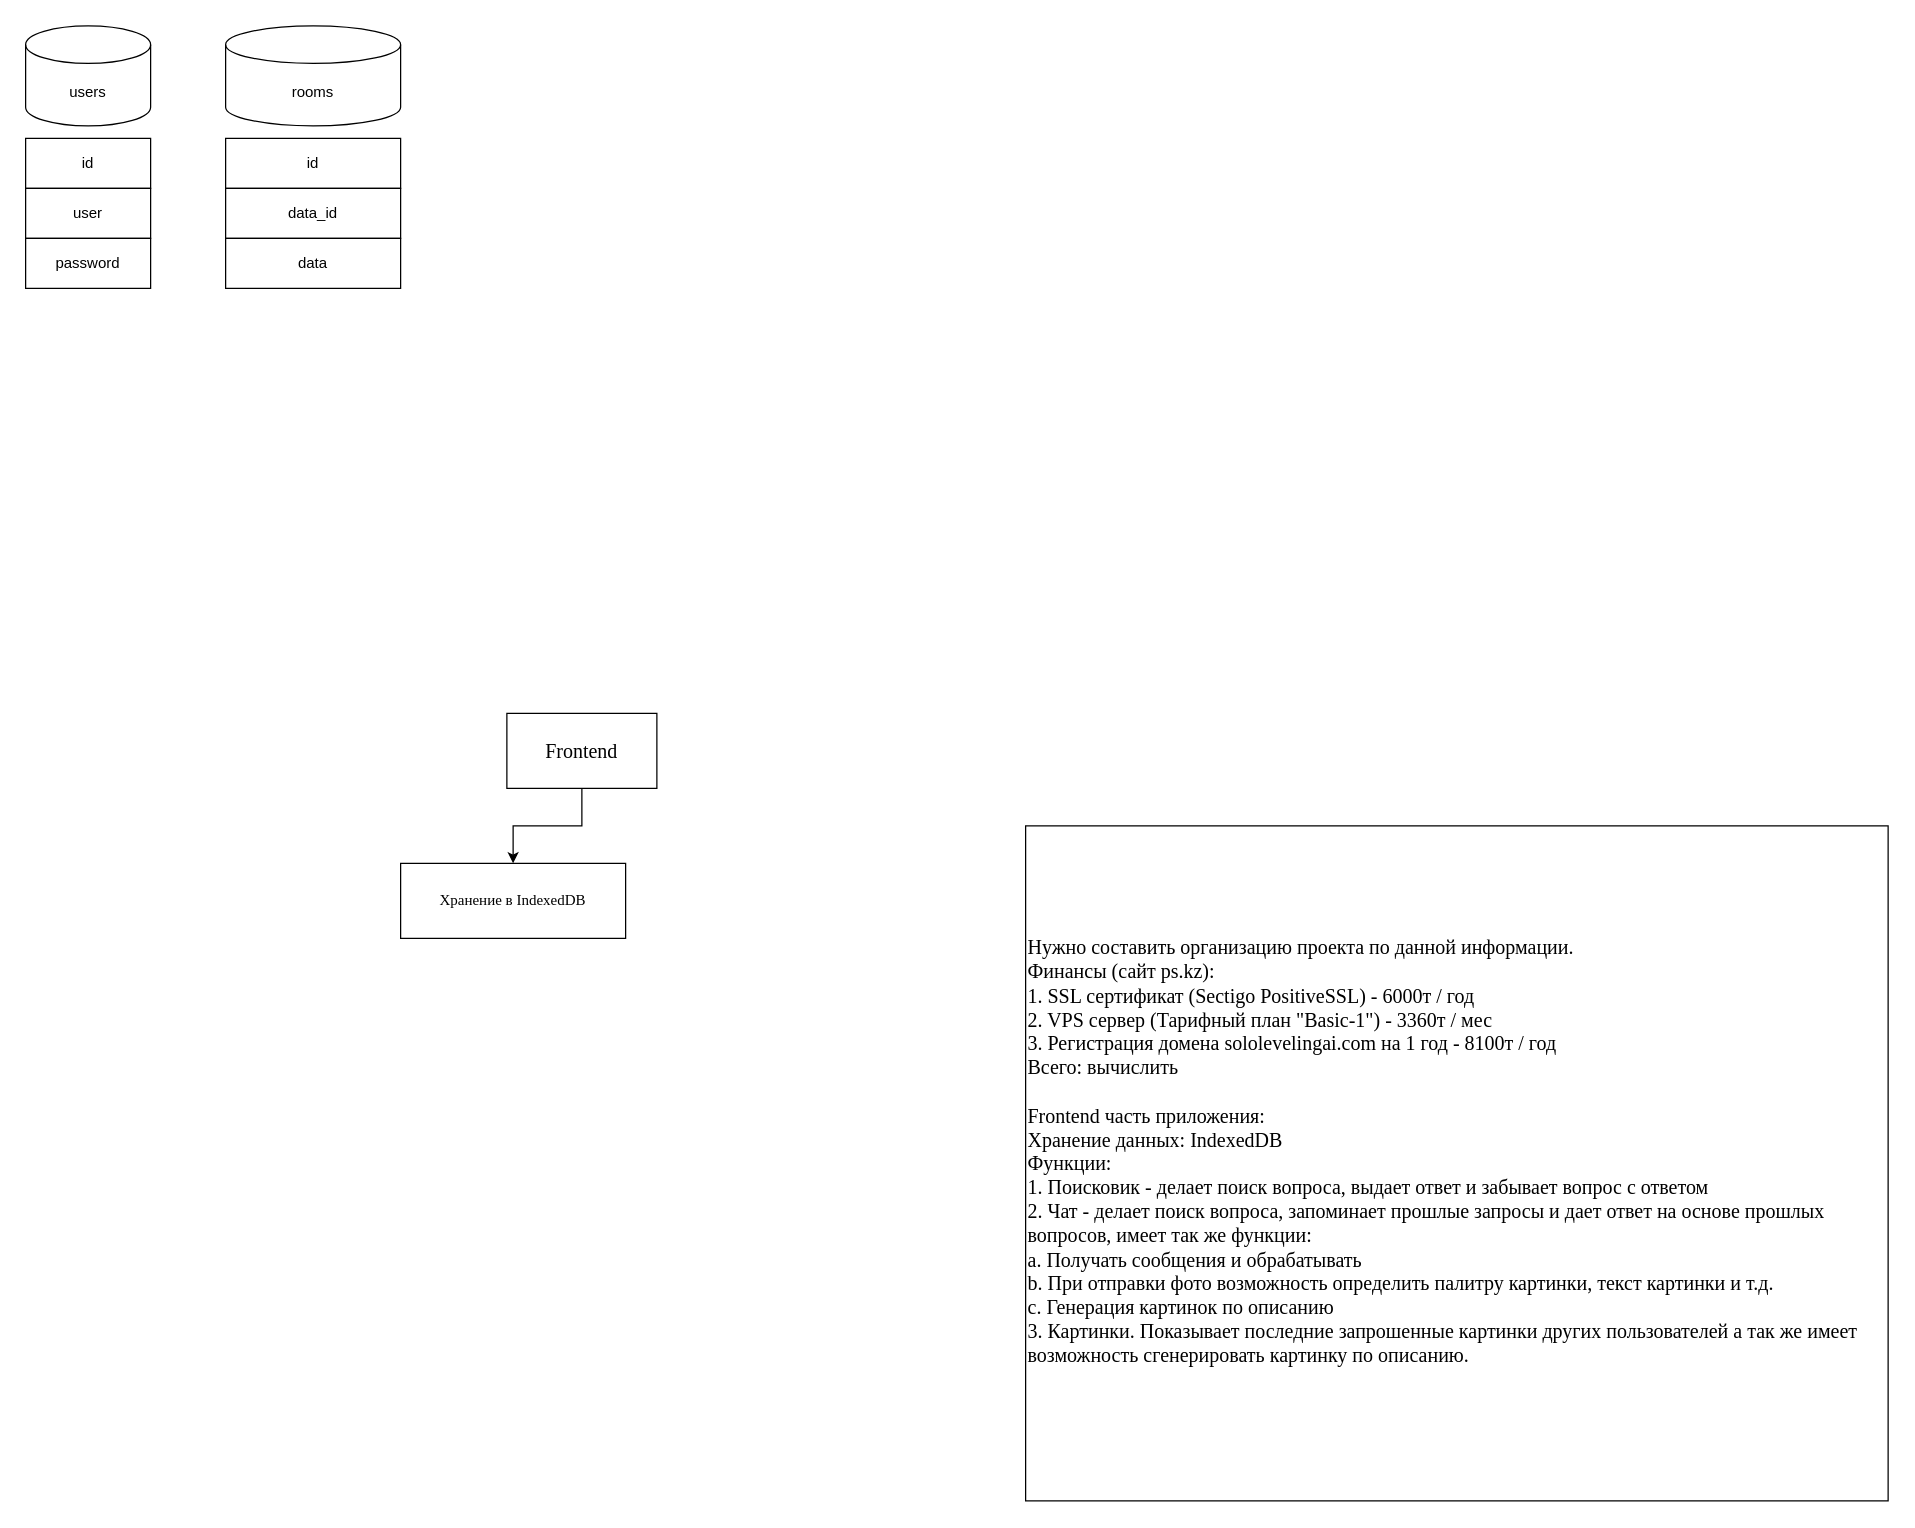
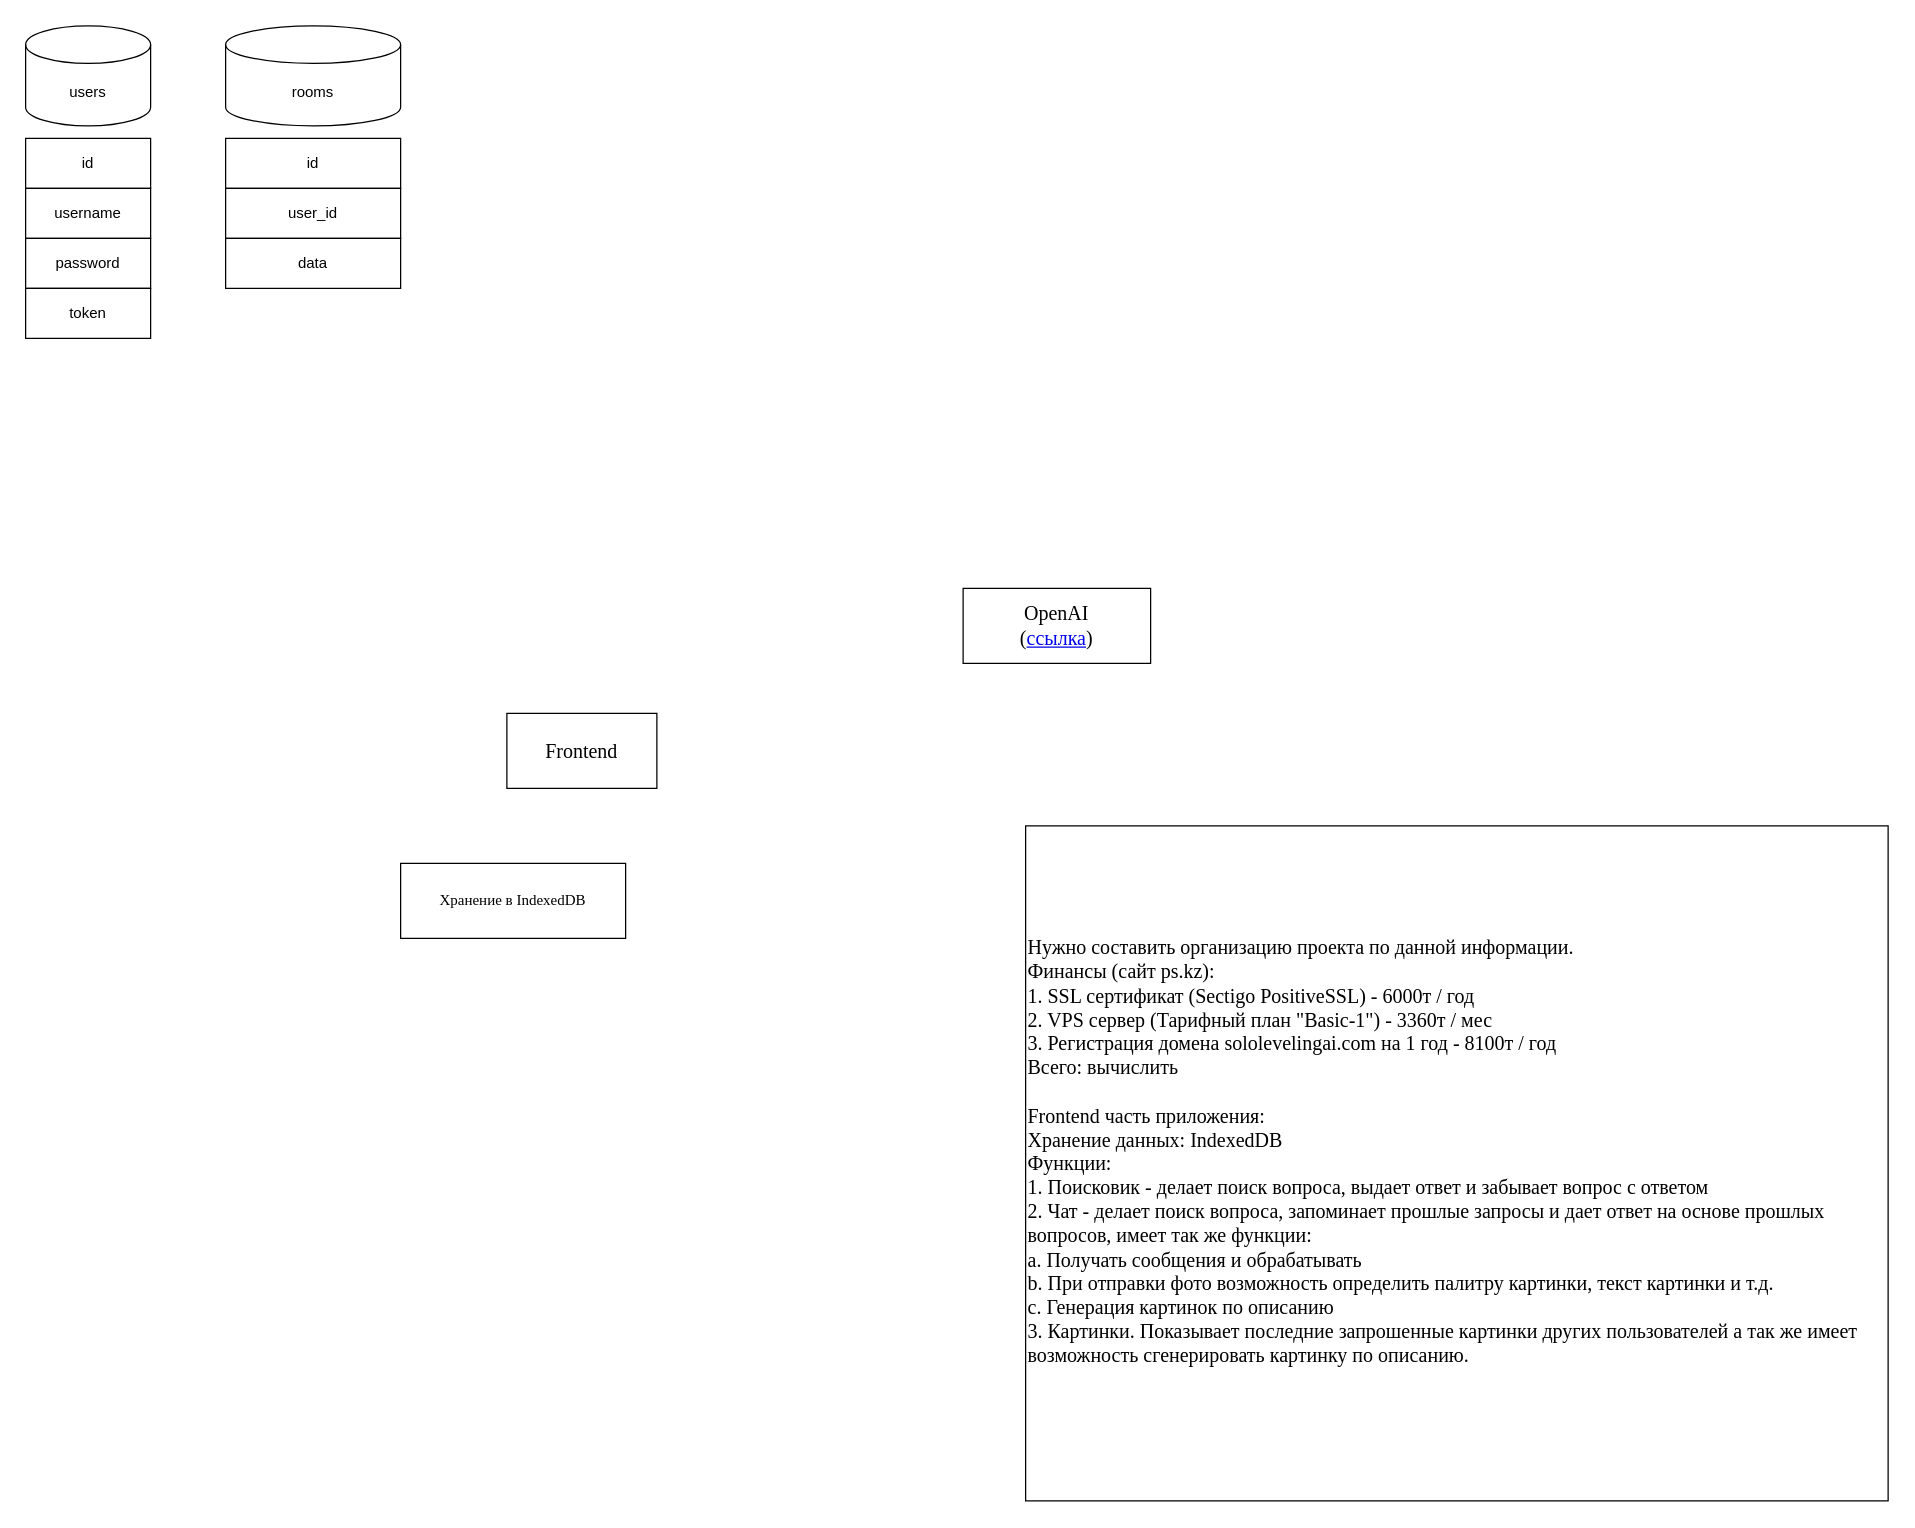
(88, 213) -> (88, 213)
(313, 213) -> (313, 213)
none -> (88, 313)
none -> (1057, 626)
(552, 826) -> none
